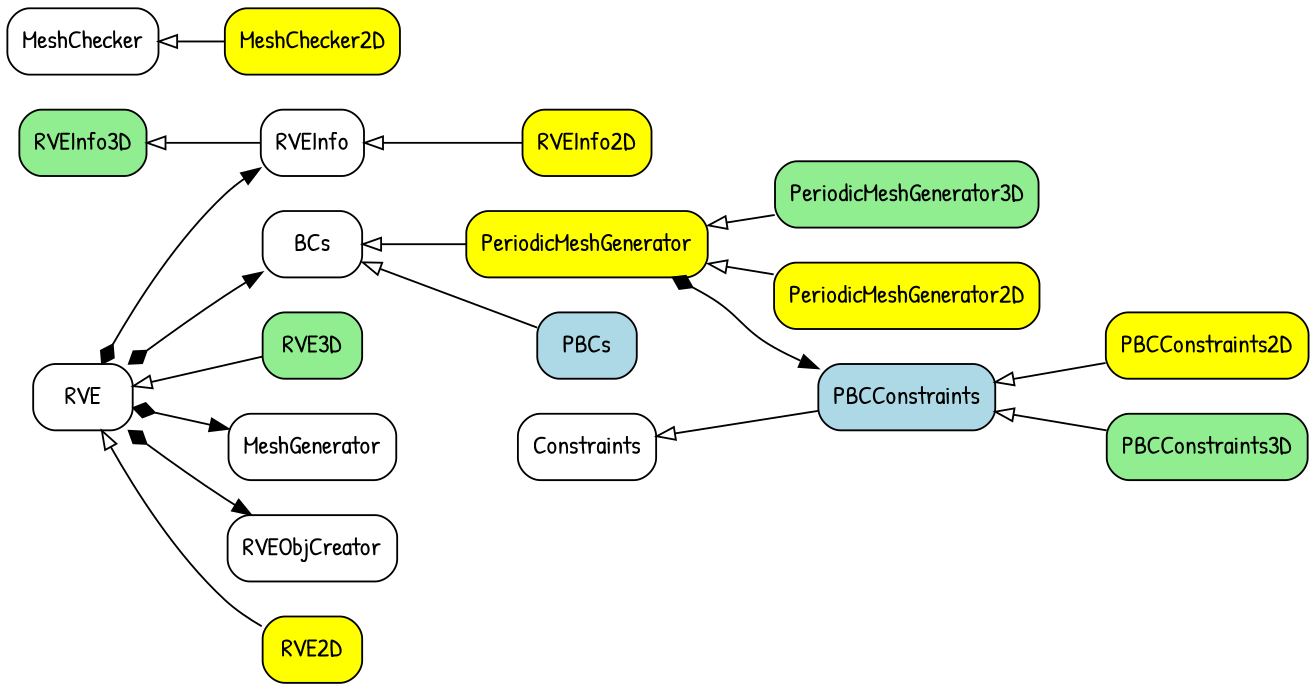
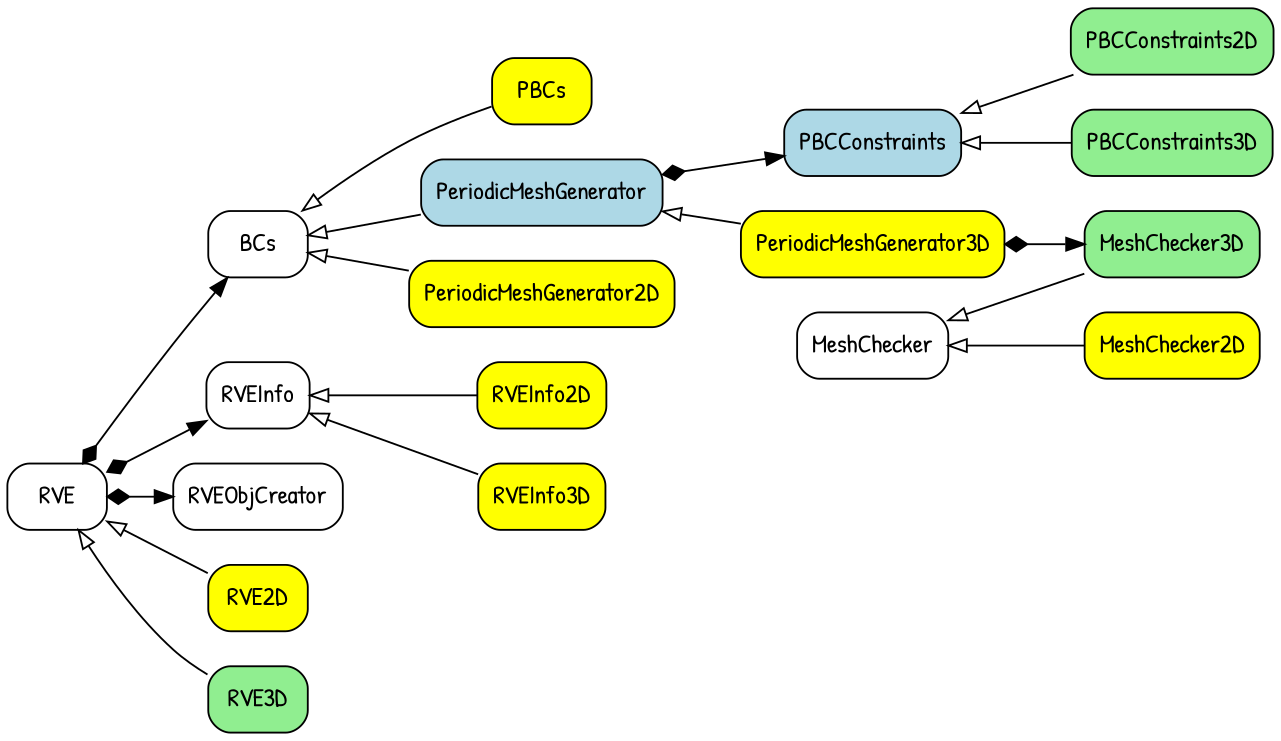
(83, 143) -> (542, 497)
(213, 143) -> (403, 447)
(907, 194) -> (873, 244)
(587, 244) -> (542, 193)
none -> (1172, 244)
(750, 271) -> (368, 263)
(587, 346) -> (542, 91)
(1207, 346) -> (1172, 41)
(312, 447) -> none
(587, 447) -> none
